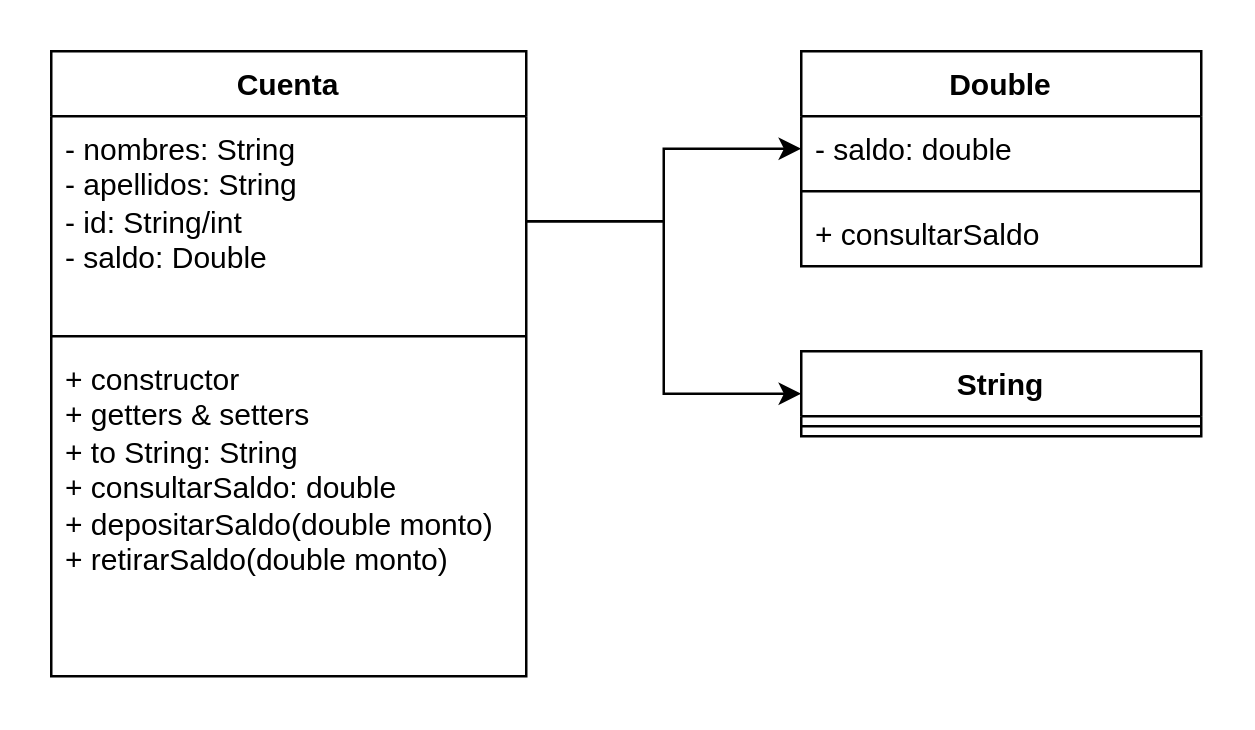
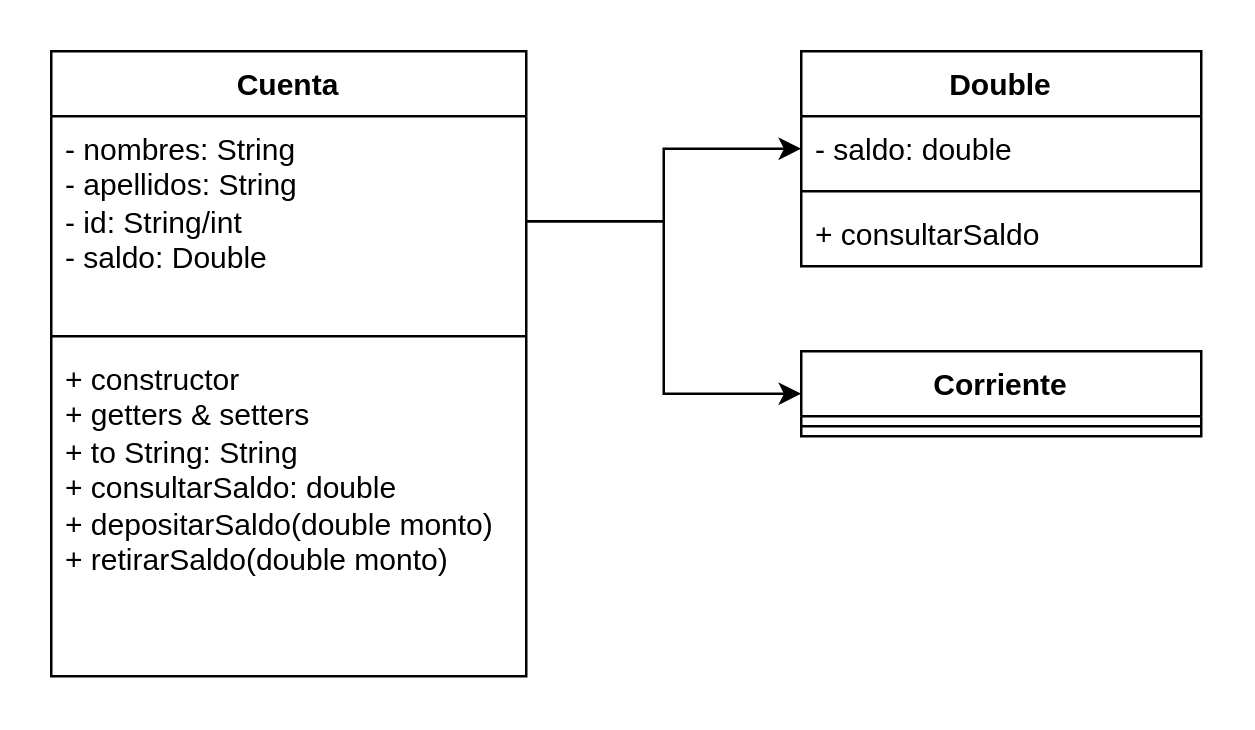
(1001, 387) -> (1001, 387)
